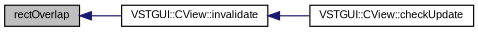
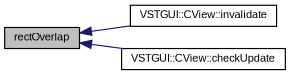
(295, 16) -> (107, 46)
